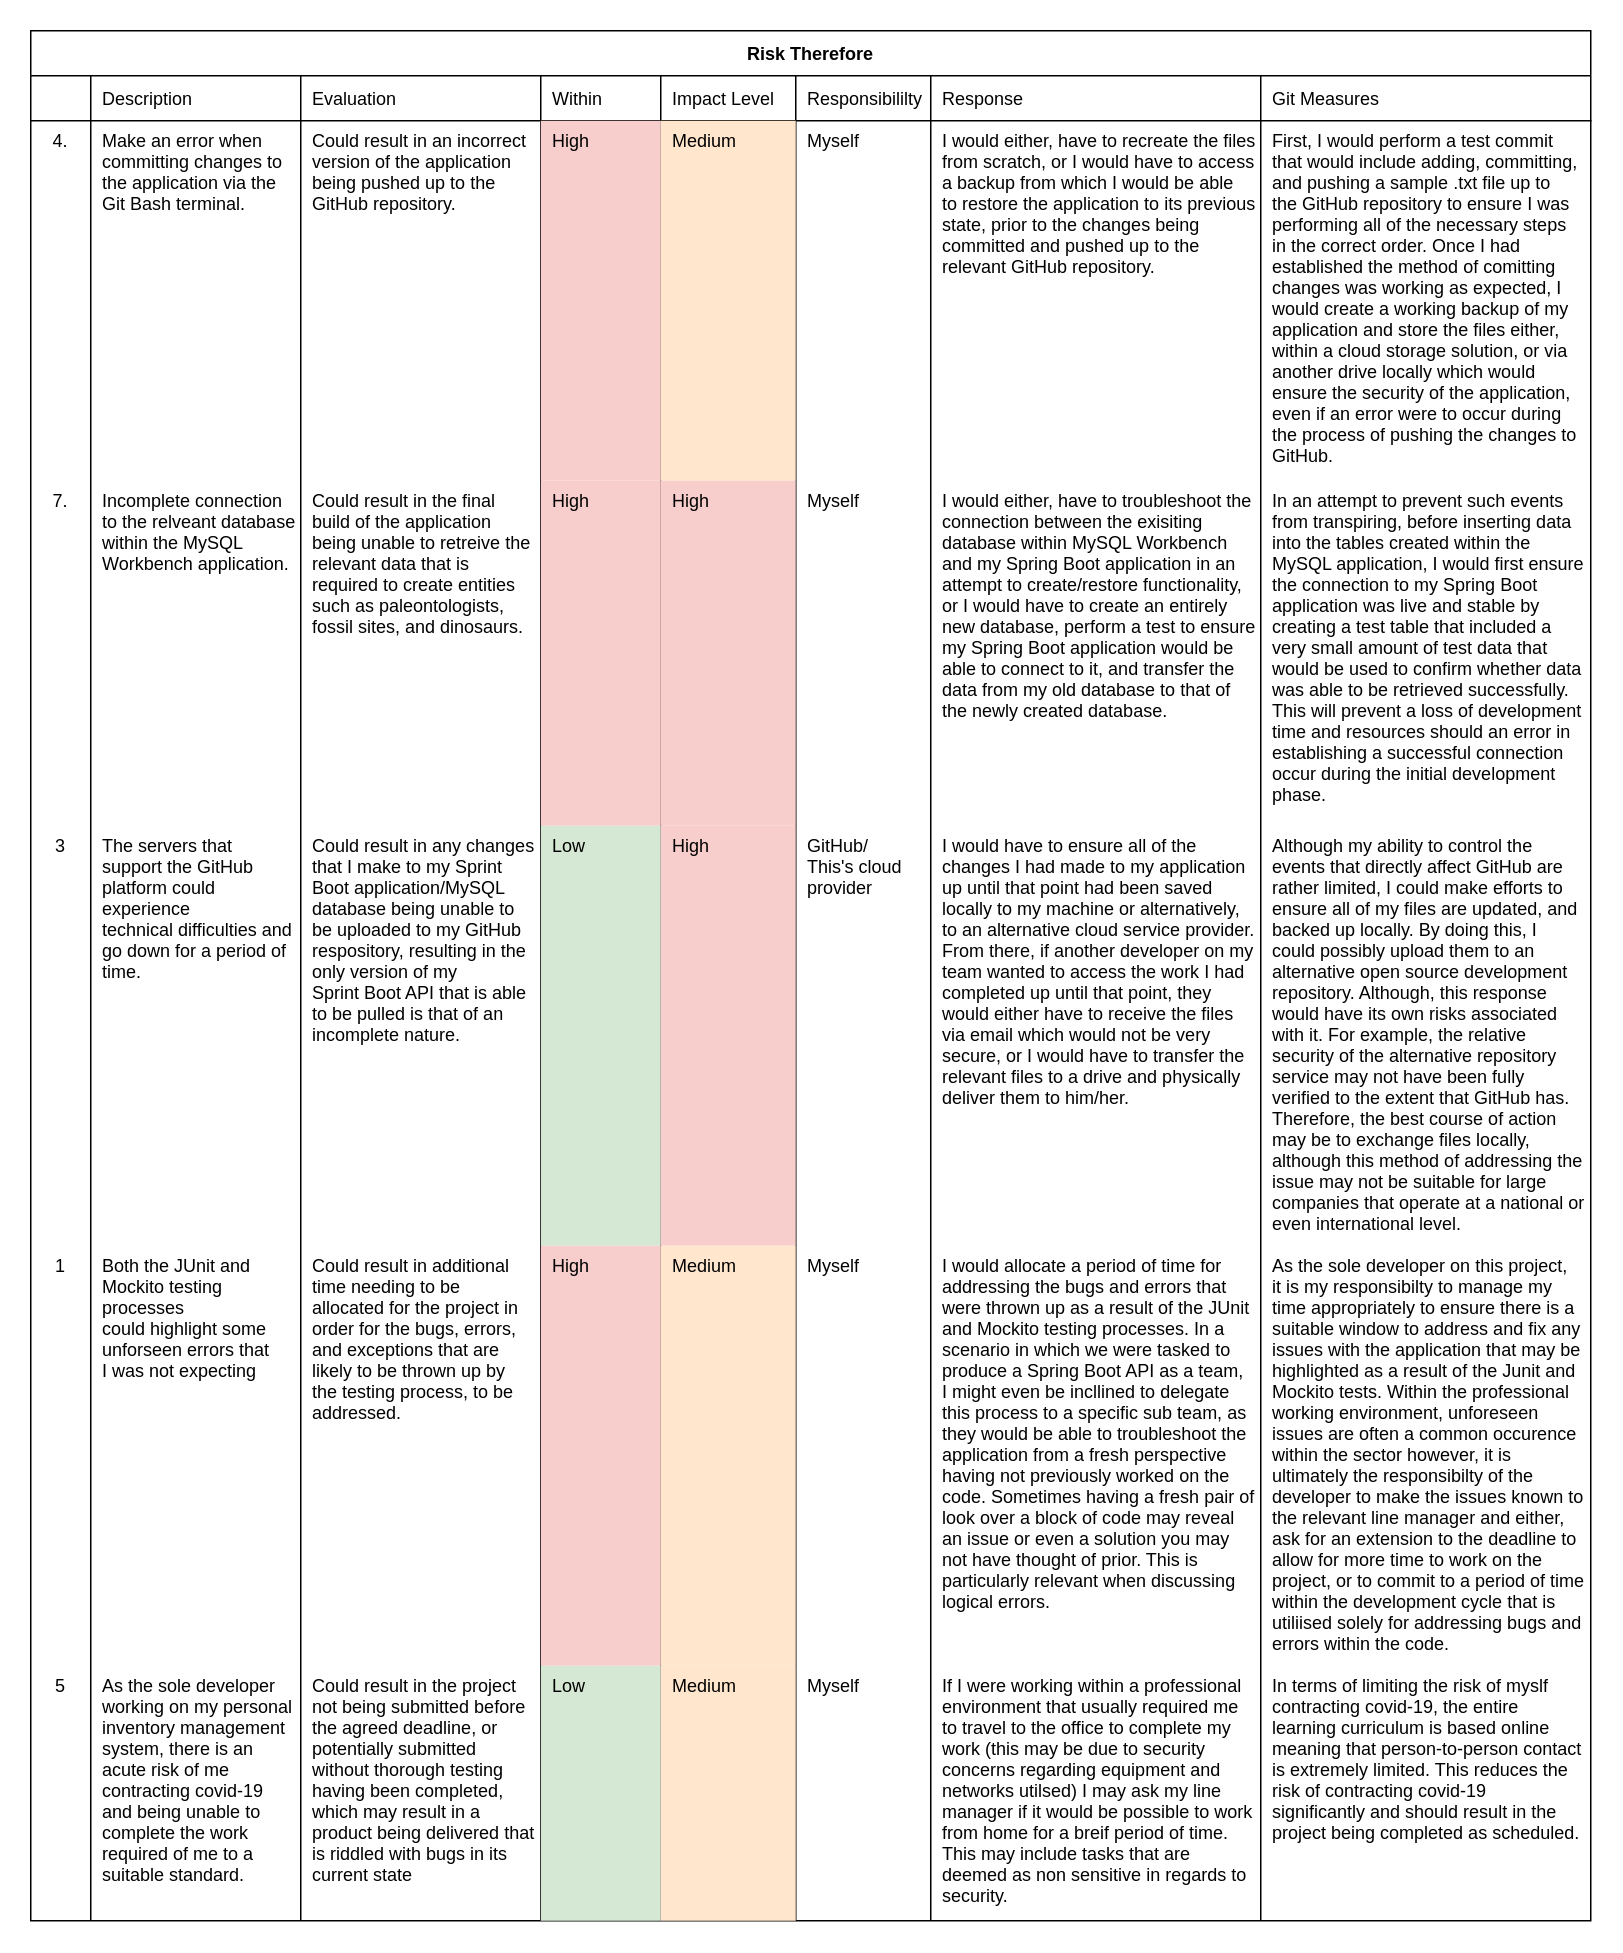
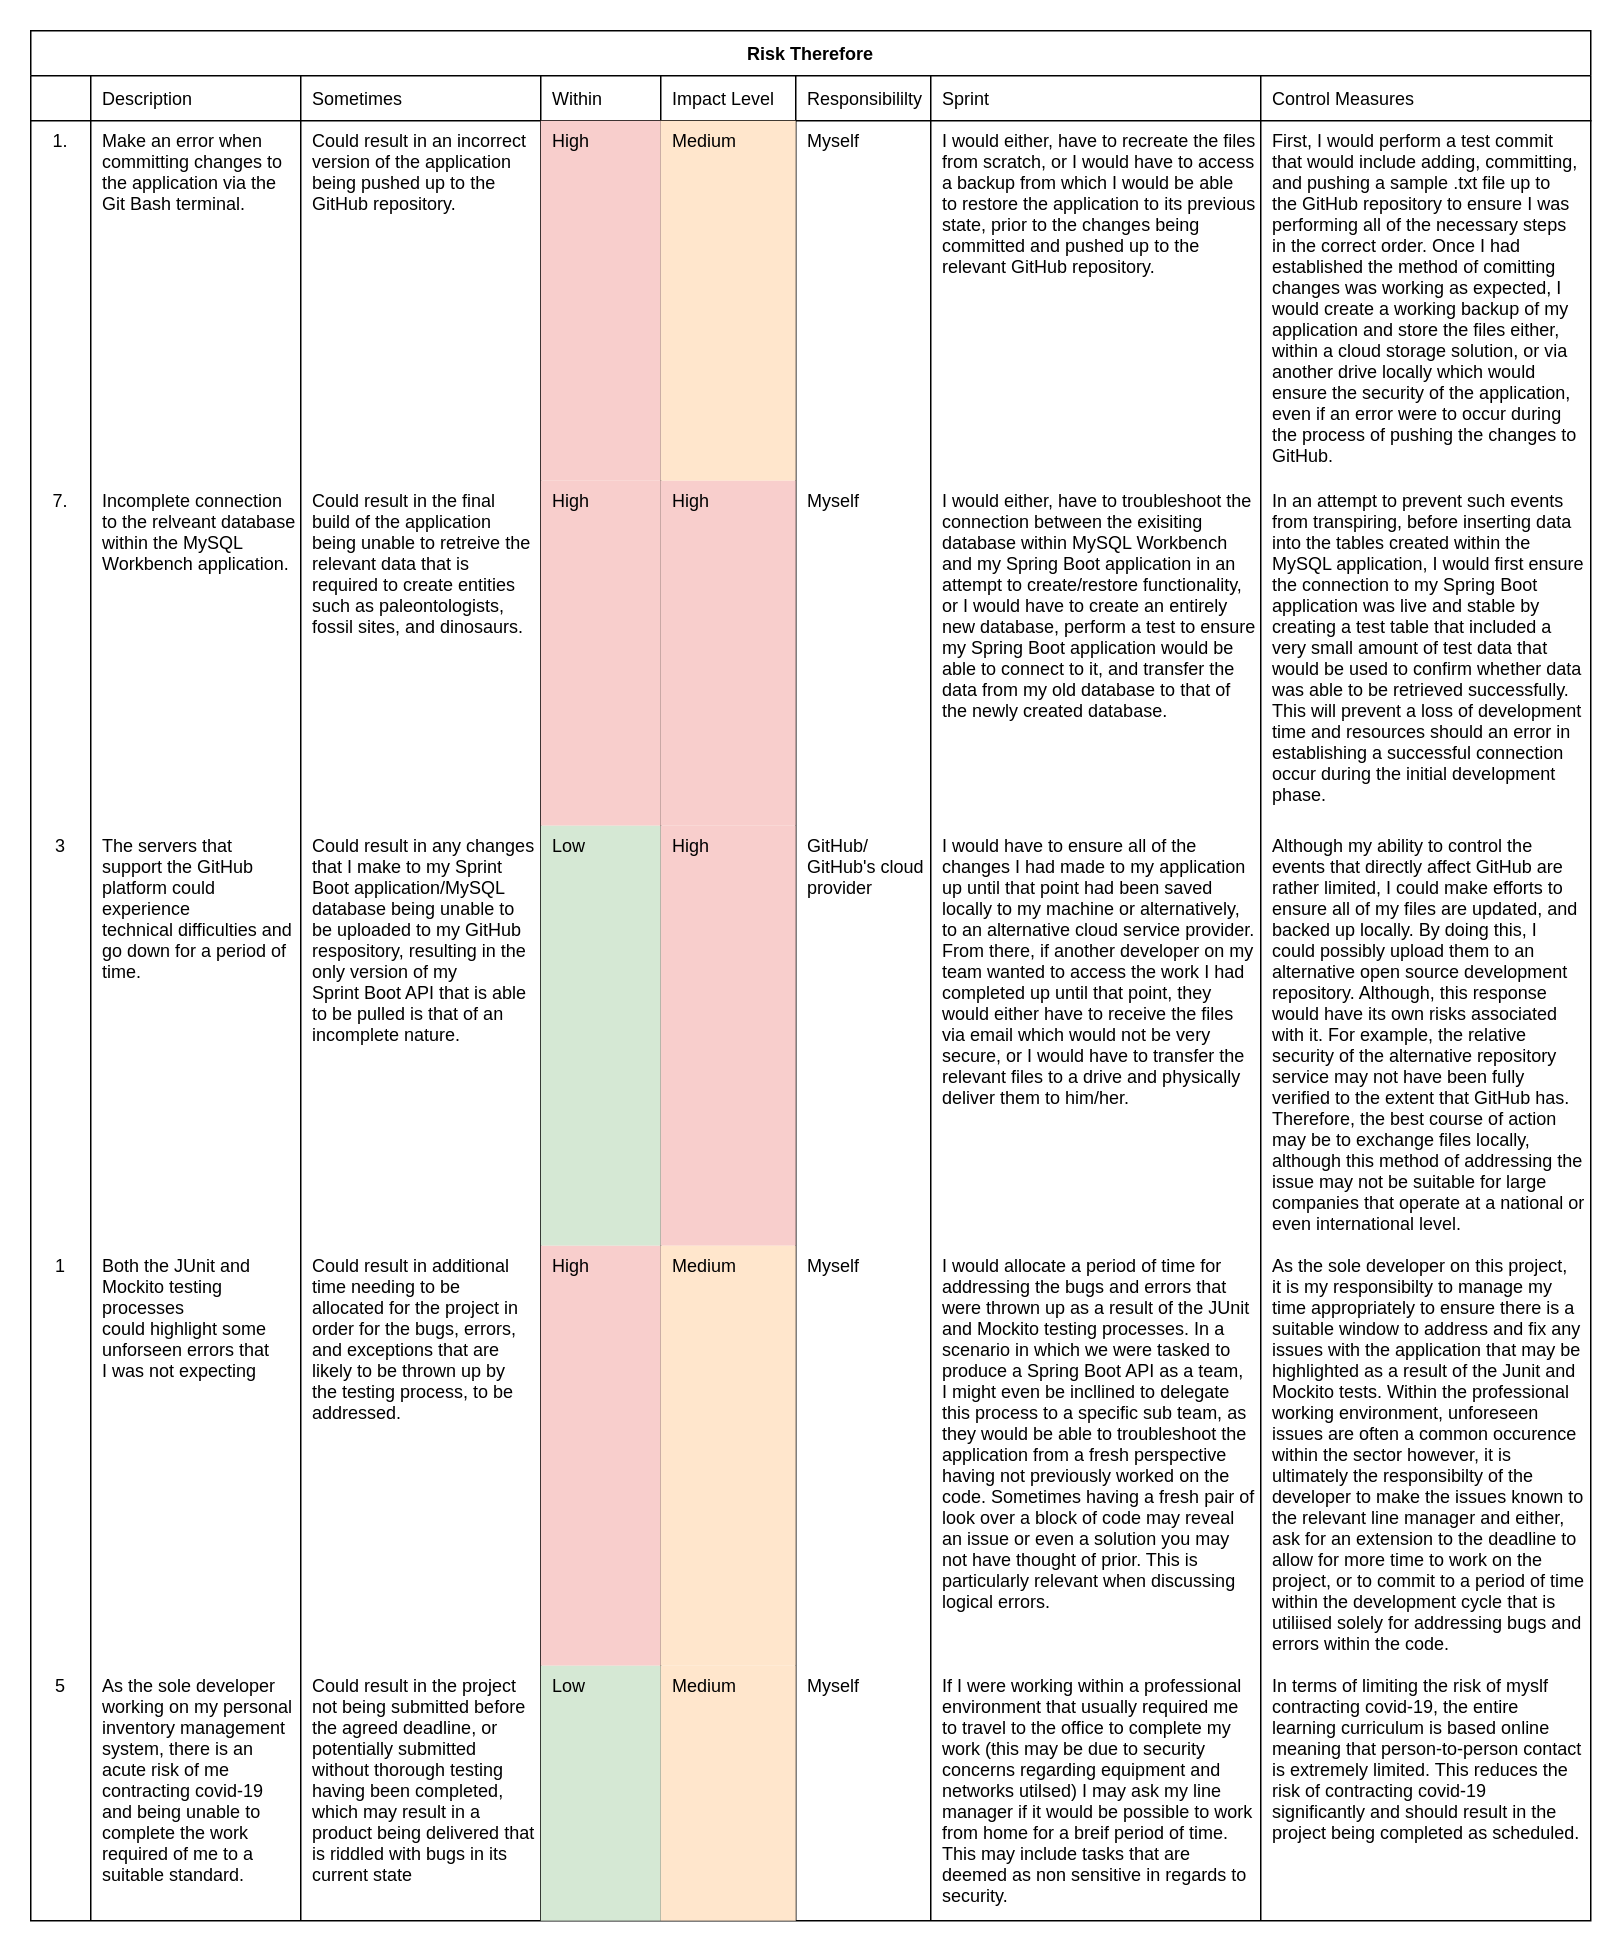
(358, 99) -> (355, 99)
(982, 99) -> (970, 99)
(1328, 99) -> (1348, 99)
(60, 141) -> (60, 141)
(840, 846) -> (840, 846)
